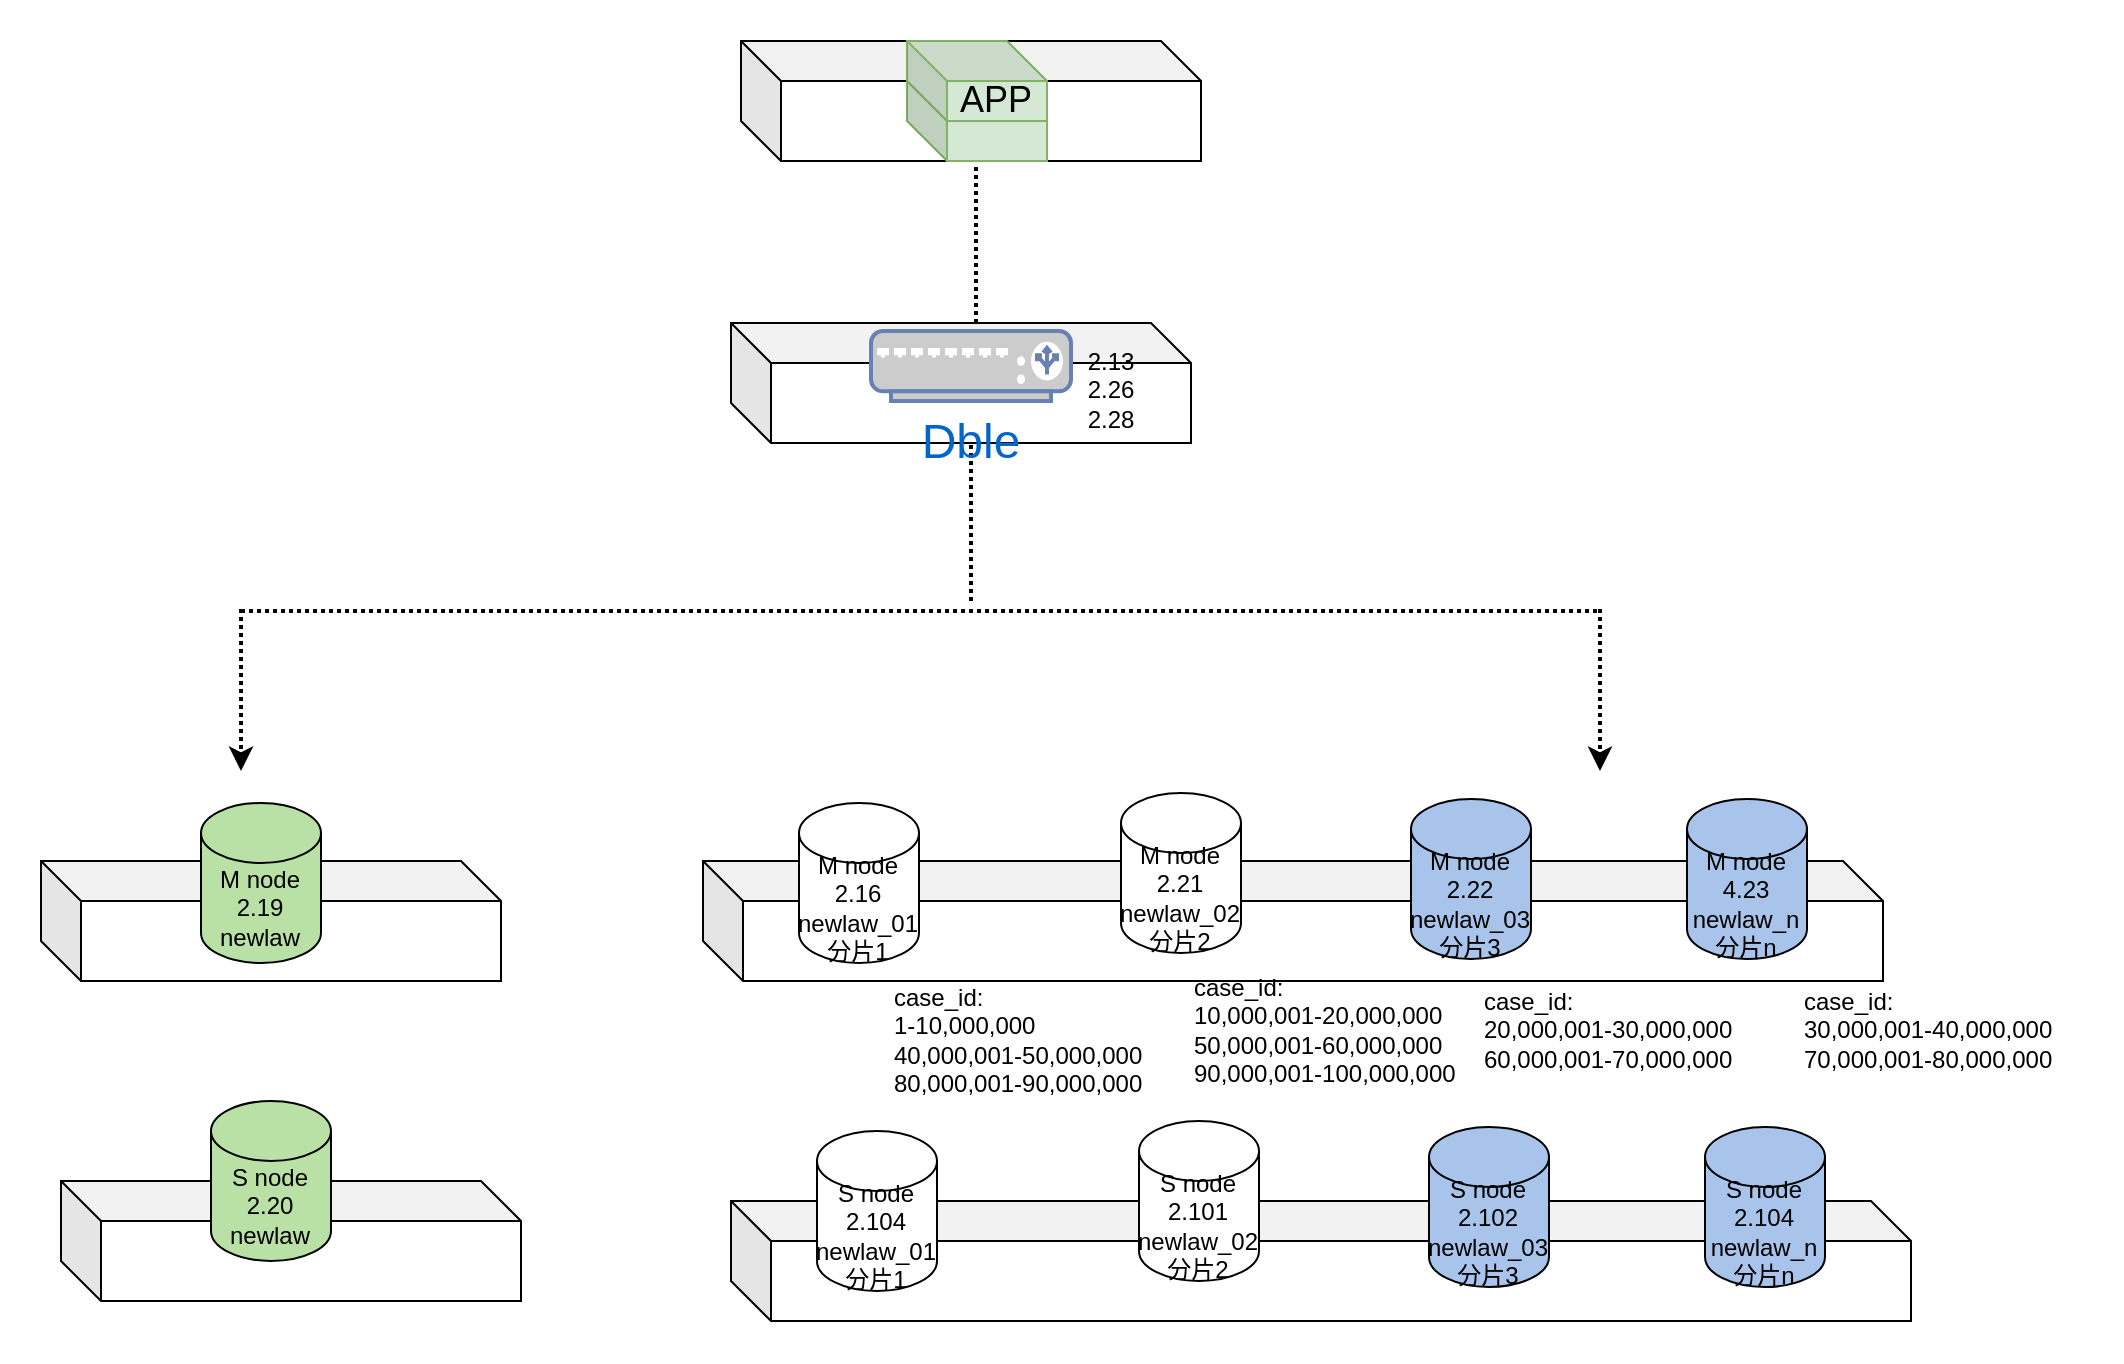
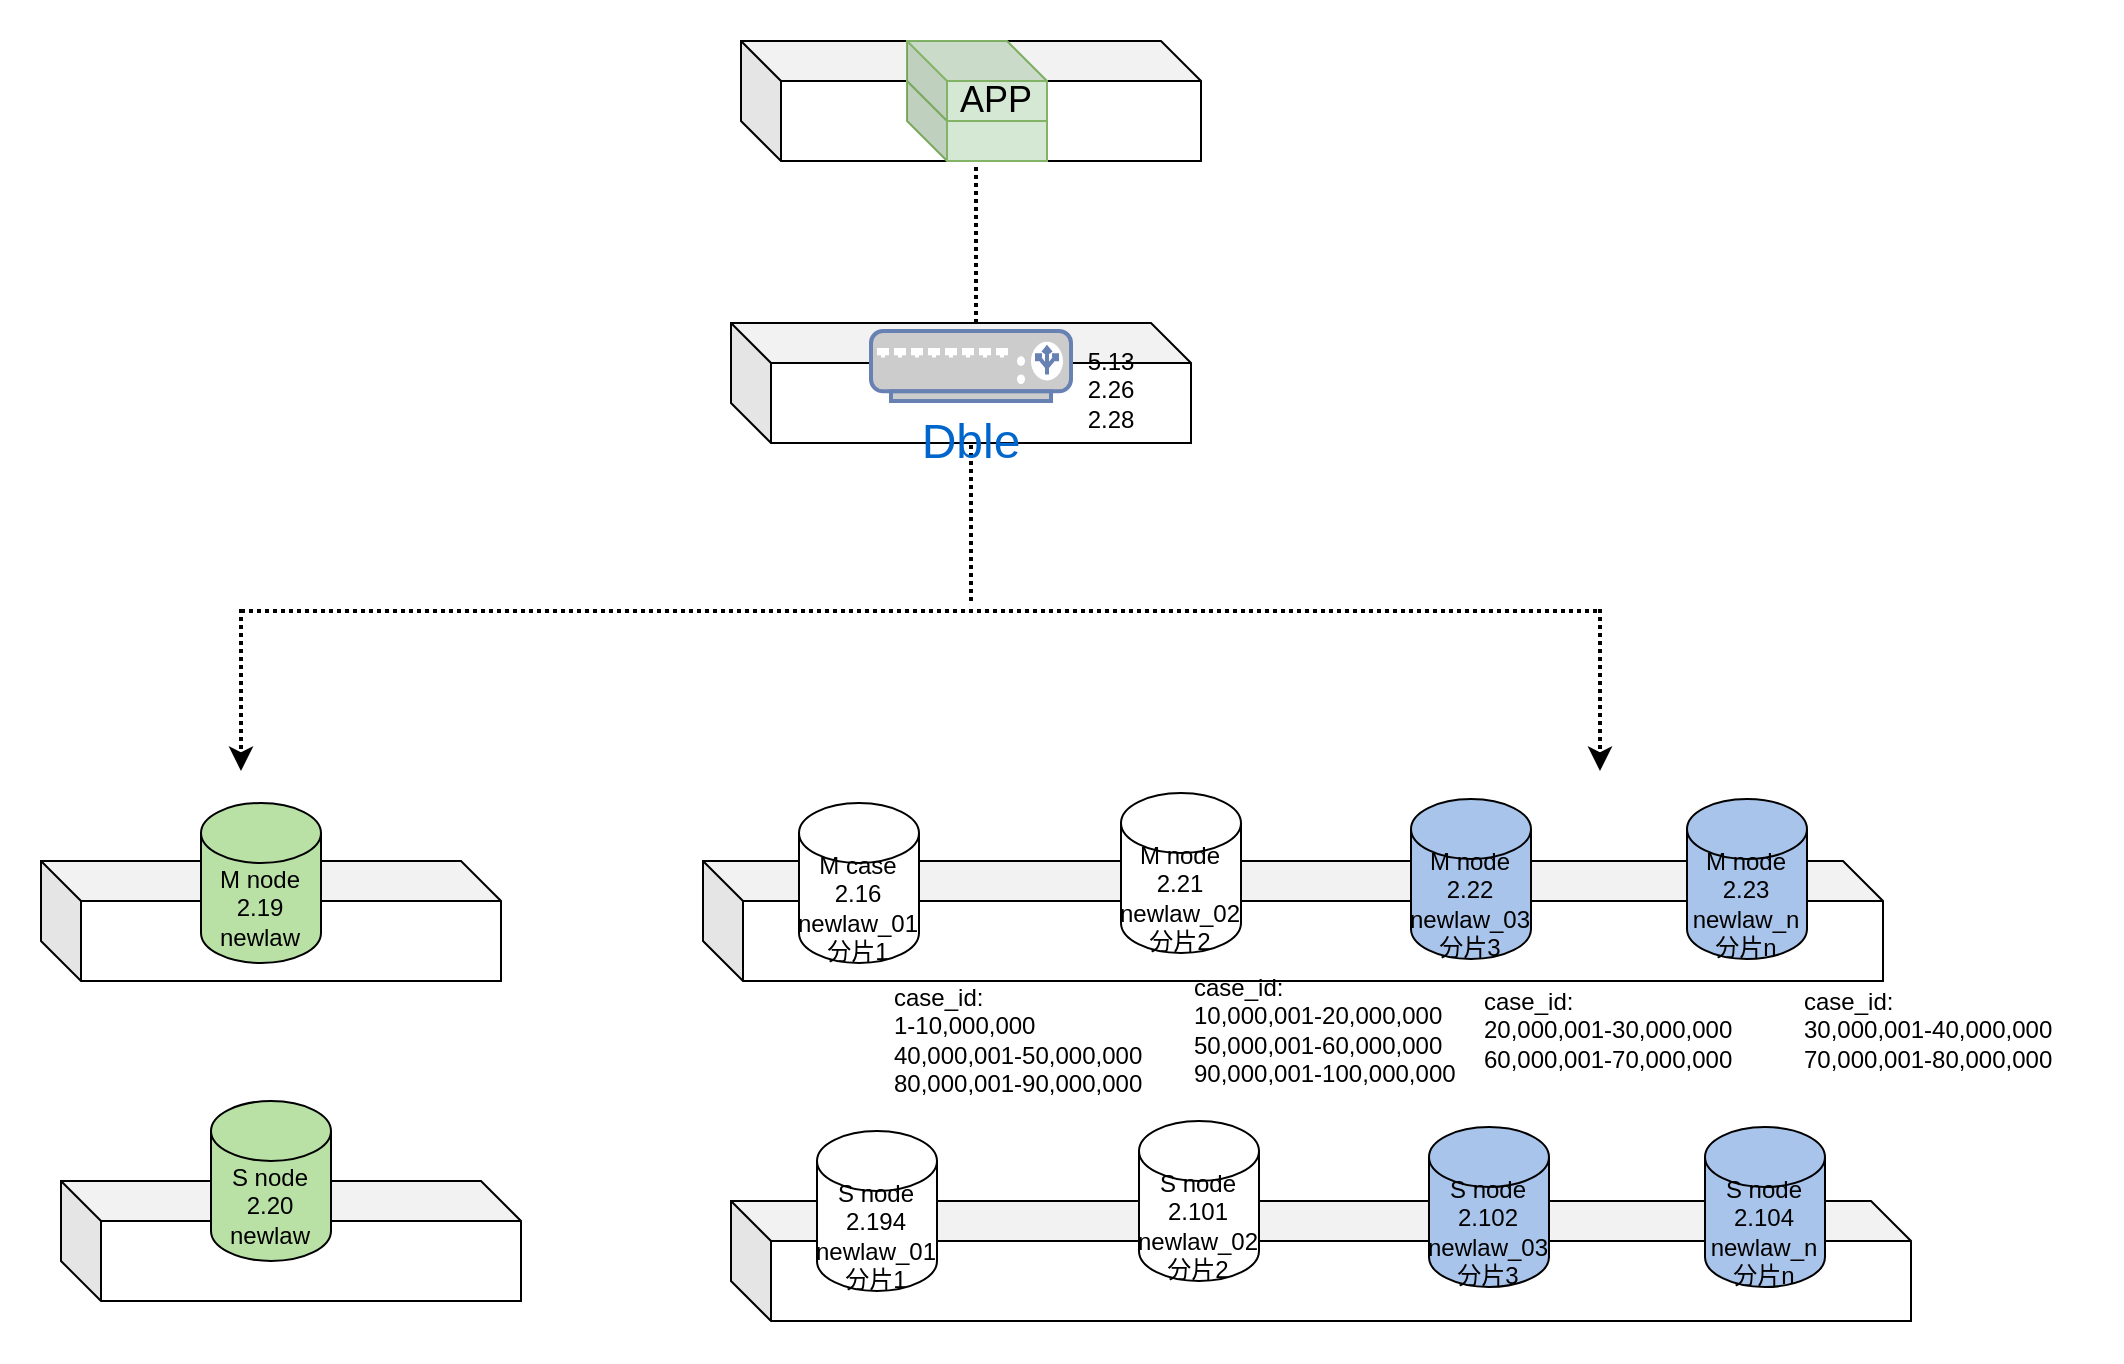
(1112, 391) -> (1112, 391)
(1747, 905) -> (1747, 905)
(859, 909) -> (859, 909)
(877, 1237) -> (877, 1237)
